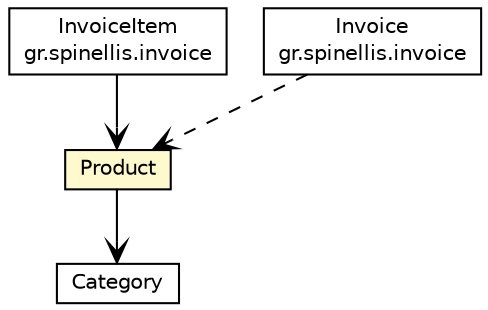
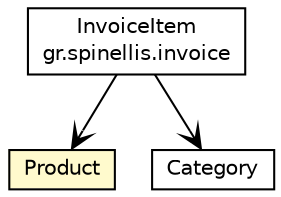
(371, 41) -> none
(117, 215) -> (172, 103)
